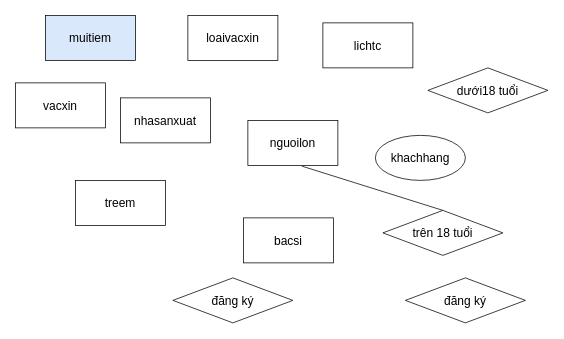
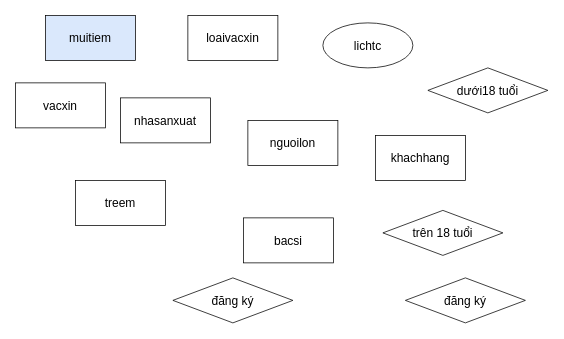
(368, 45) -> (368, 45)
(420, 158) -> (420, 158)
(373, 188) -> none
